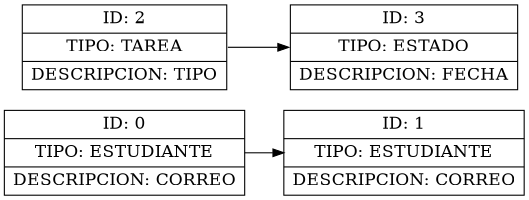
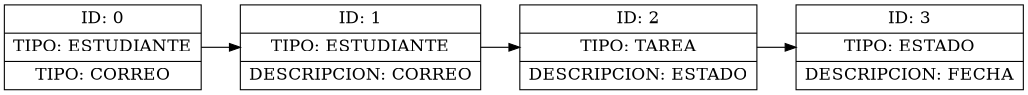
none -> (495, 47)
(125, 74) -> (638, 74)
(125, 180) -> (103, 74)
